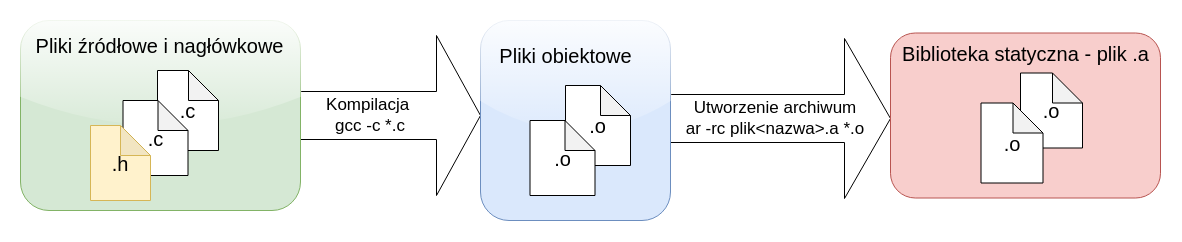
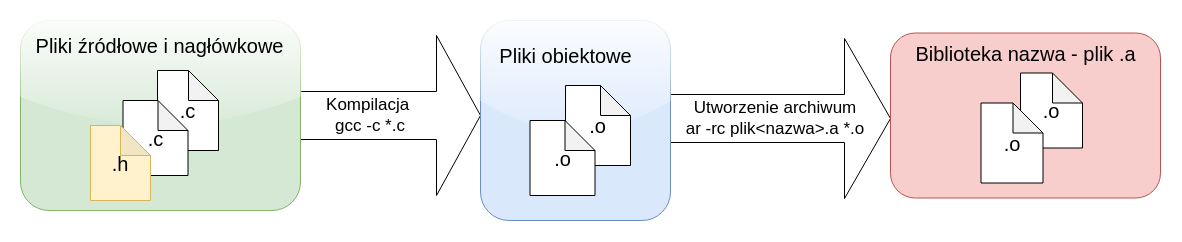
(1026, 54) -> (1026, 54)
